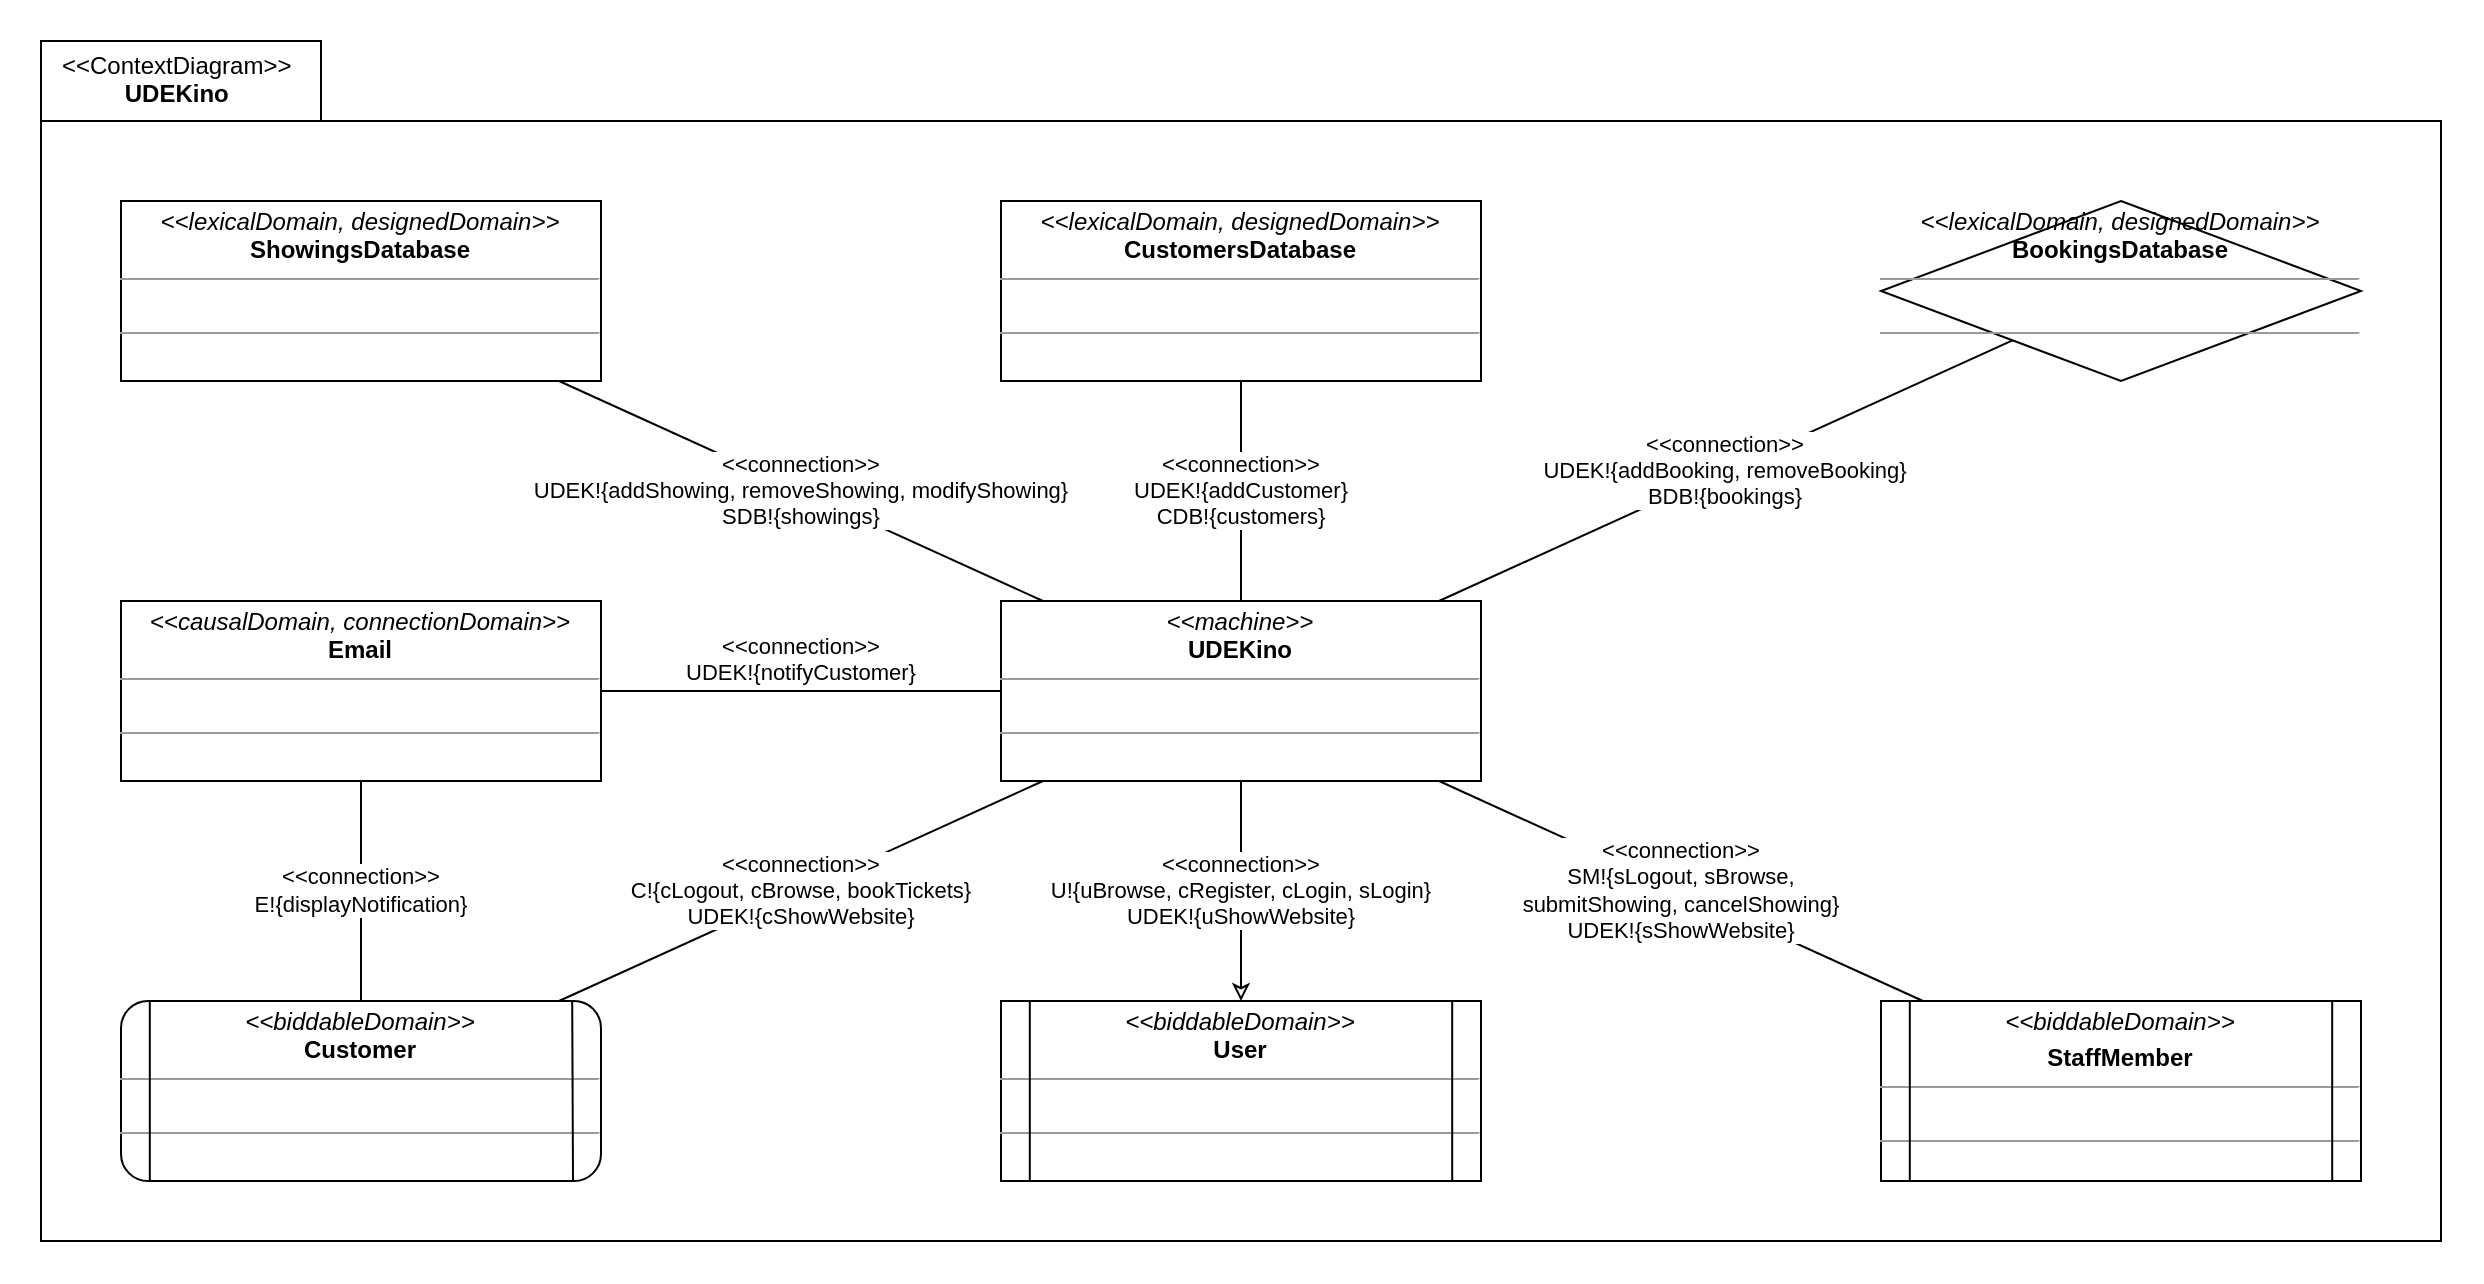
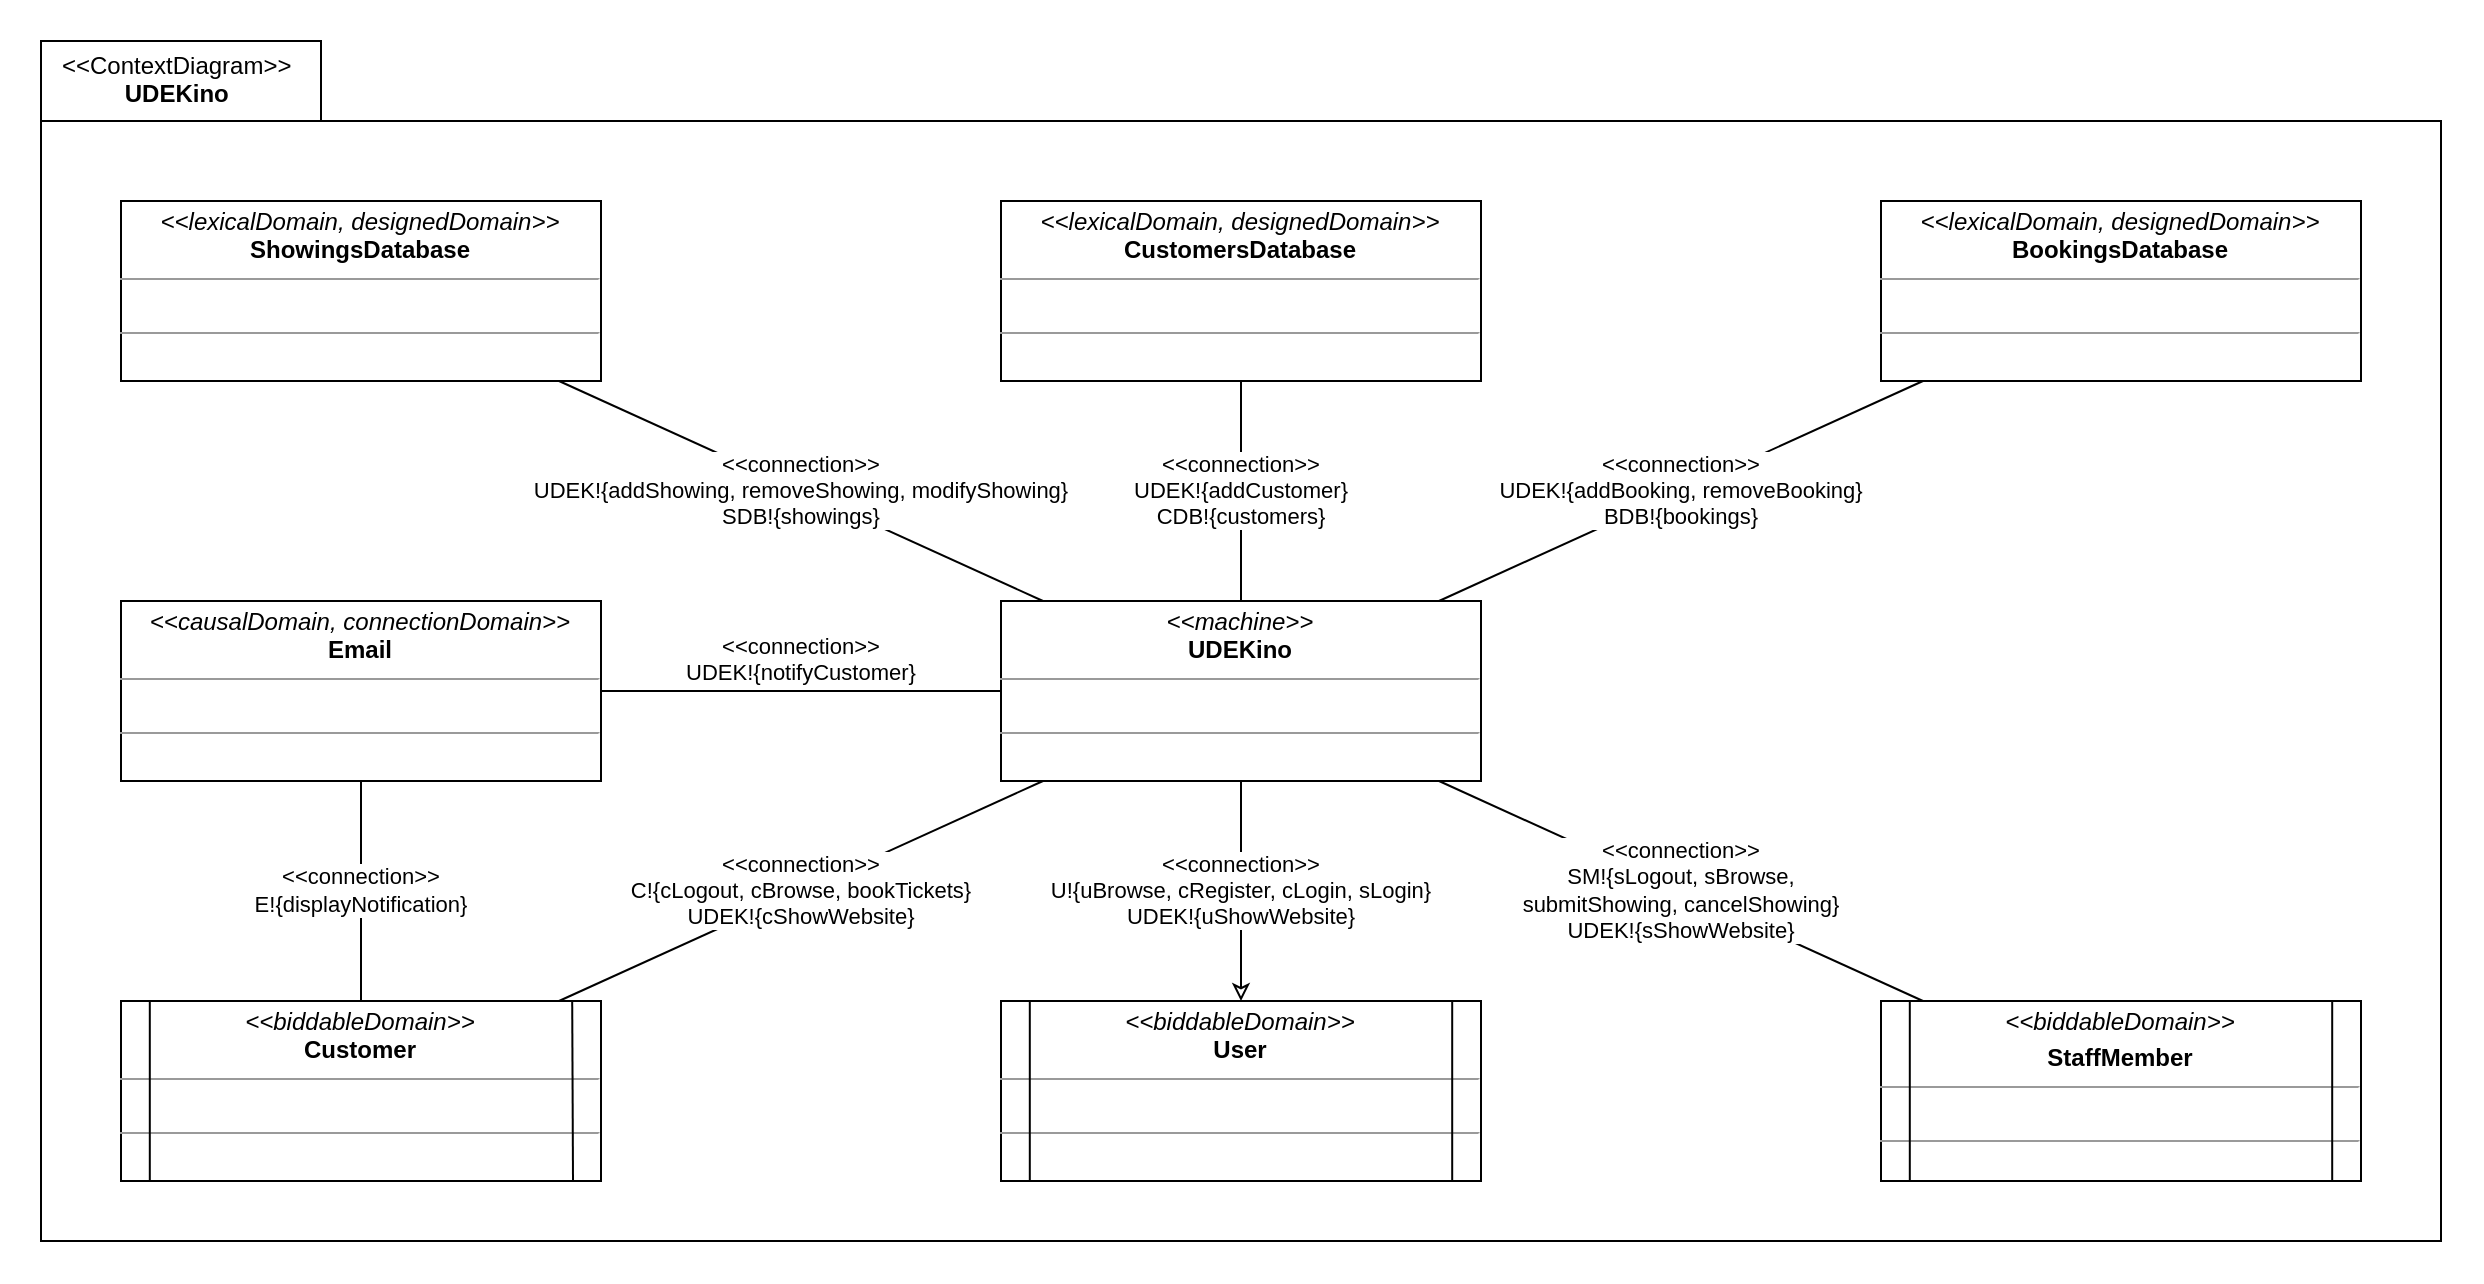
(2121, 291) -> (2121, 291)
(361, 1091) -> (361, 1091)
